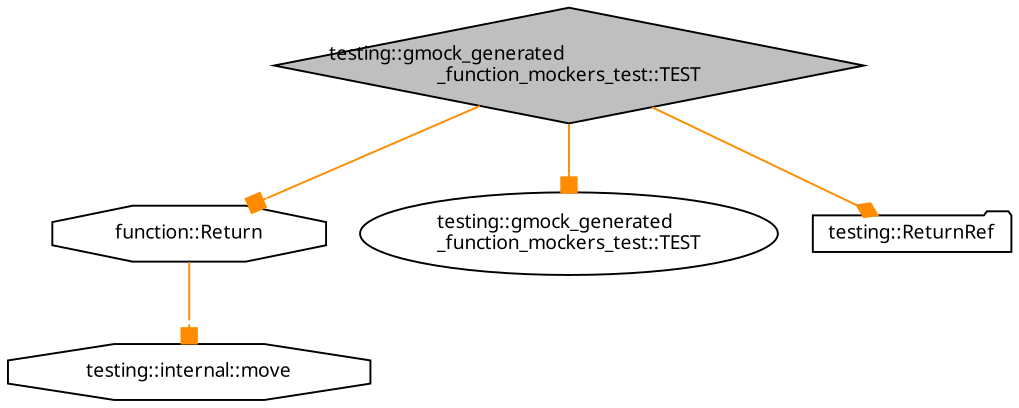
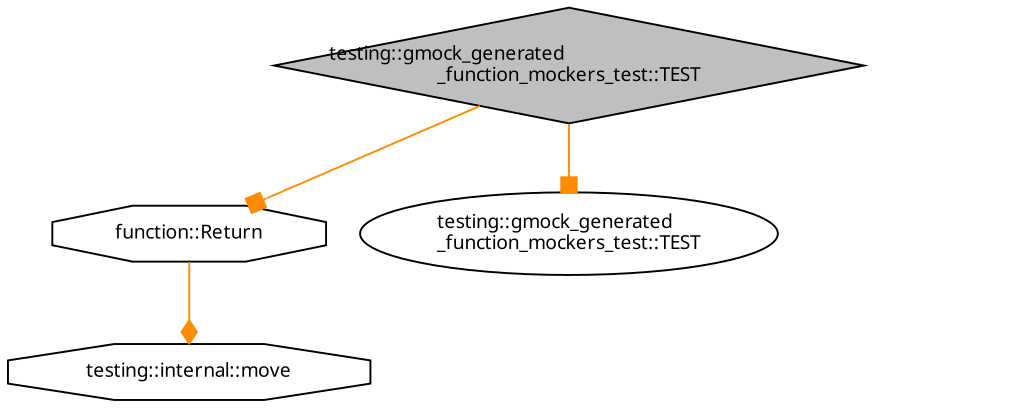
(912, 234) -> none
(189, 291) -> (189, 291)
